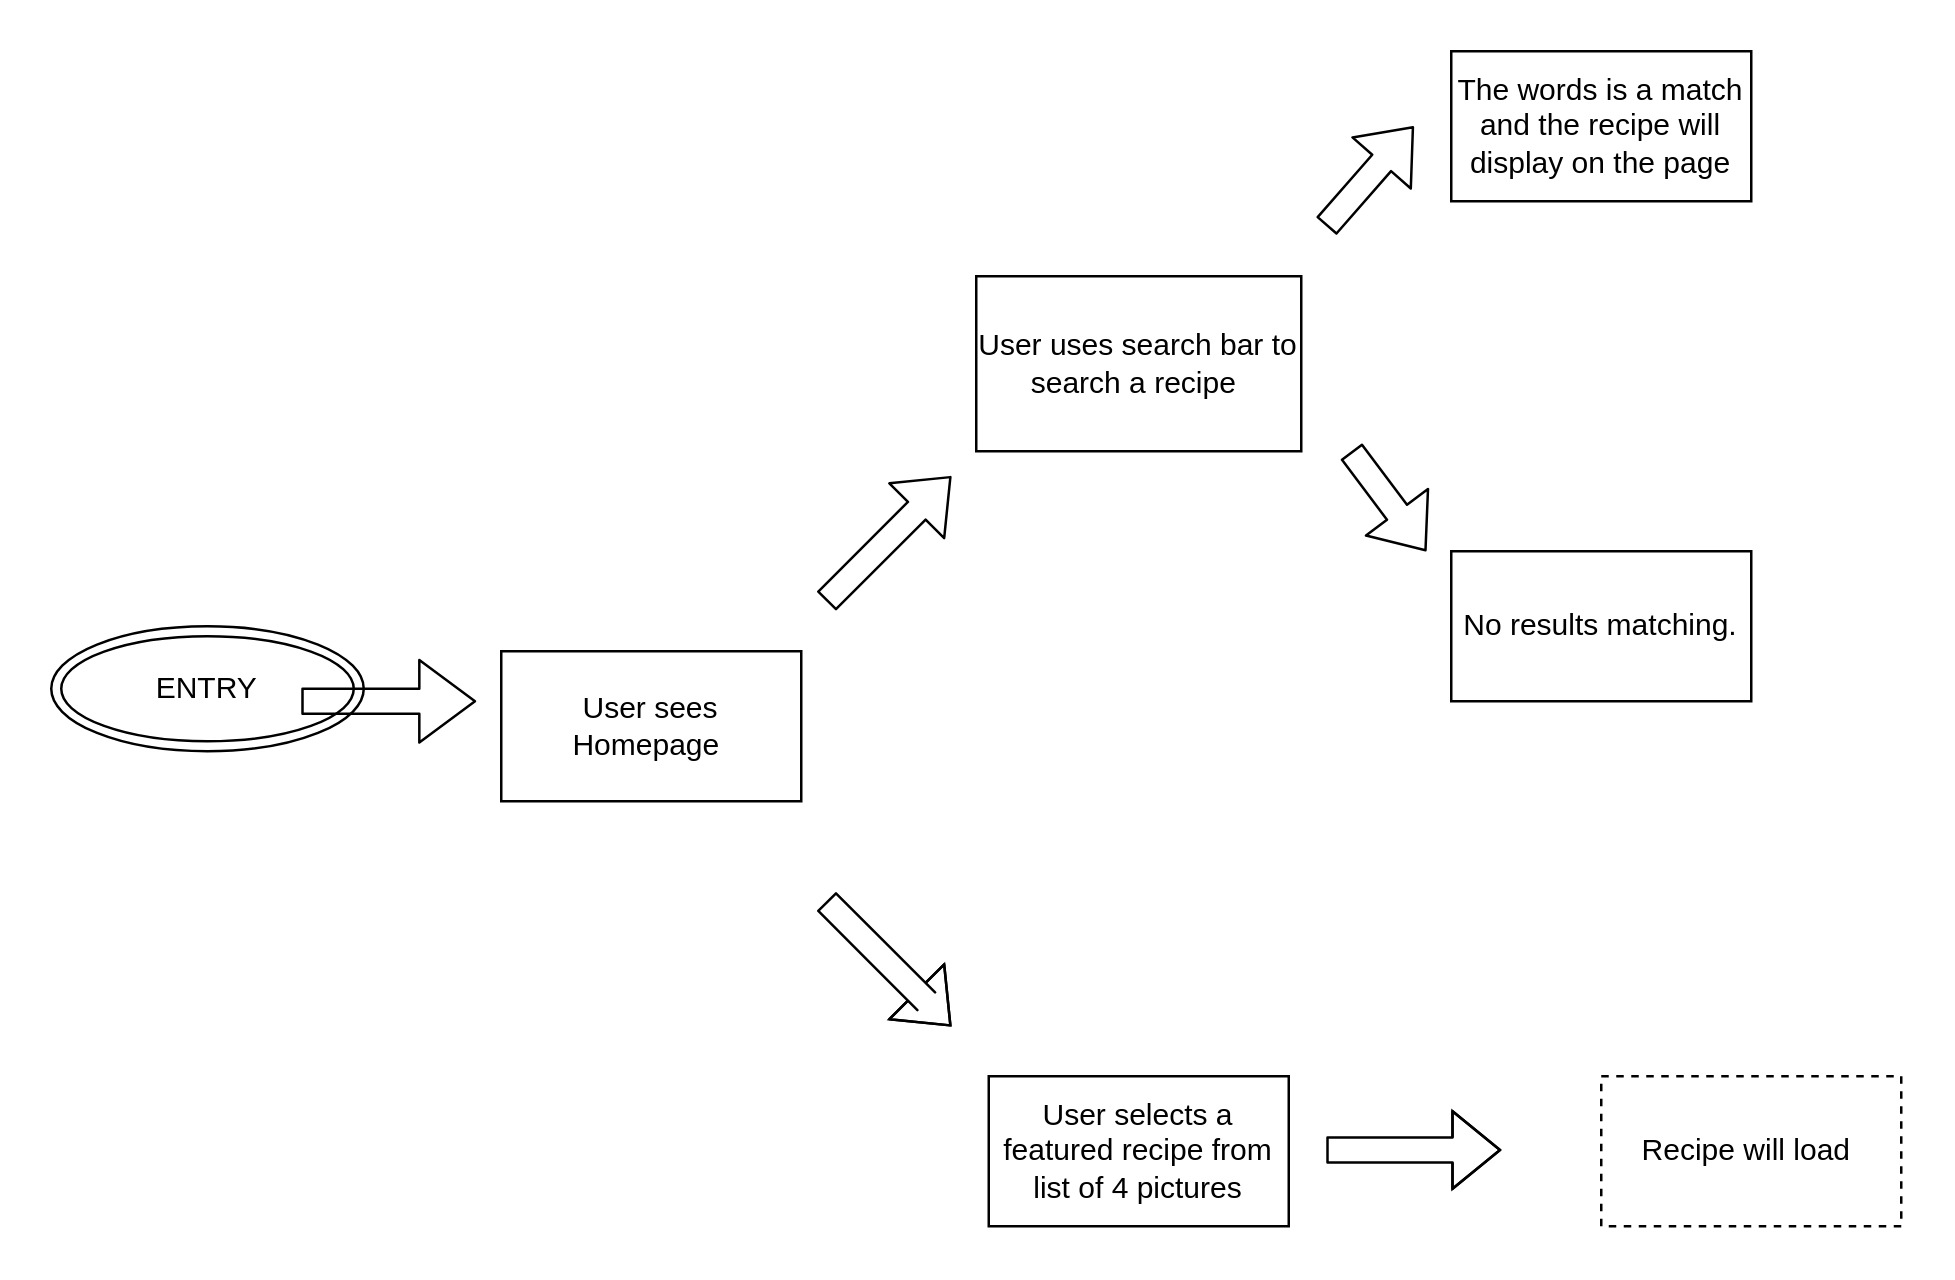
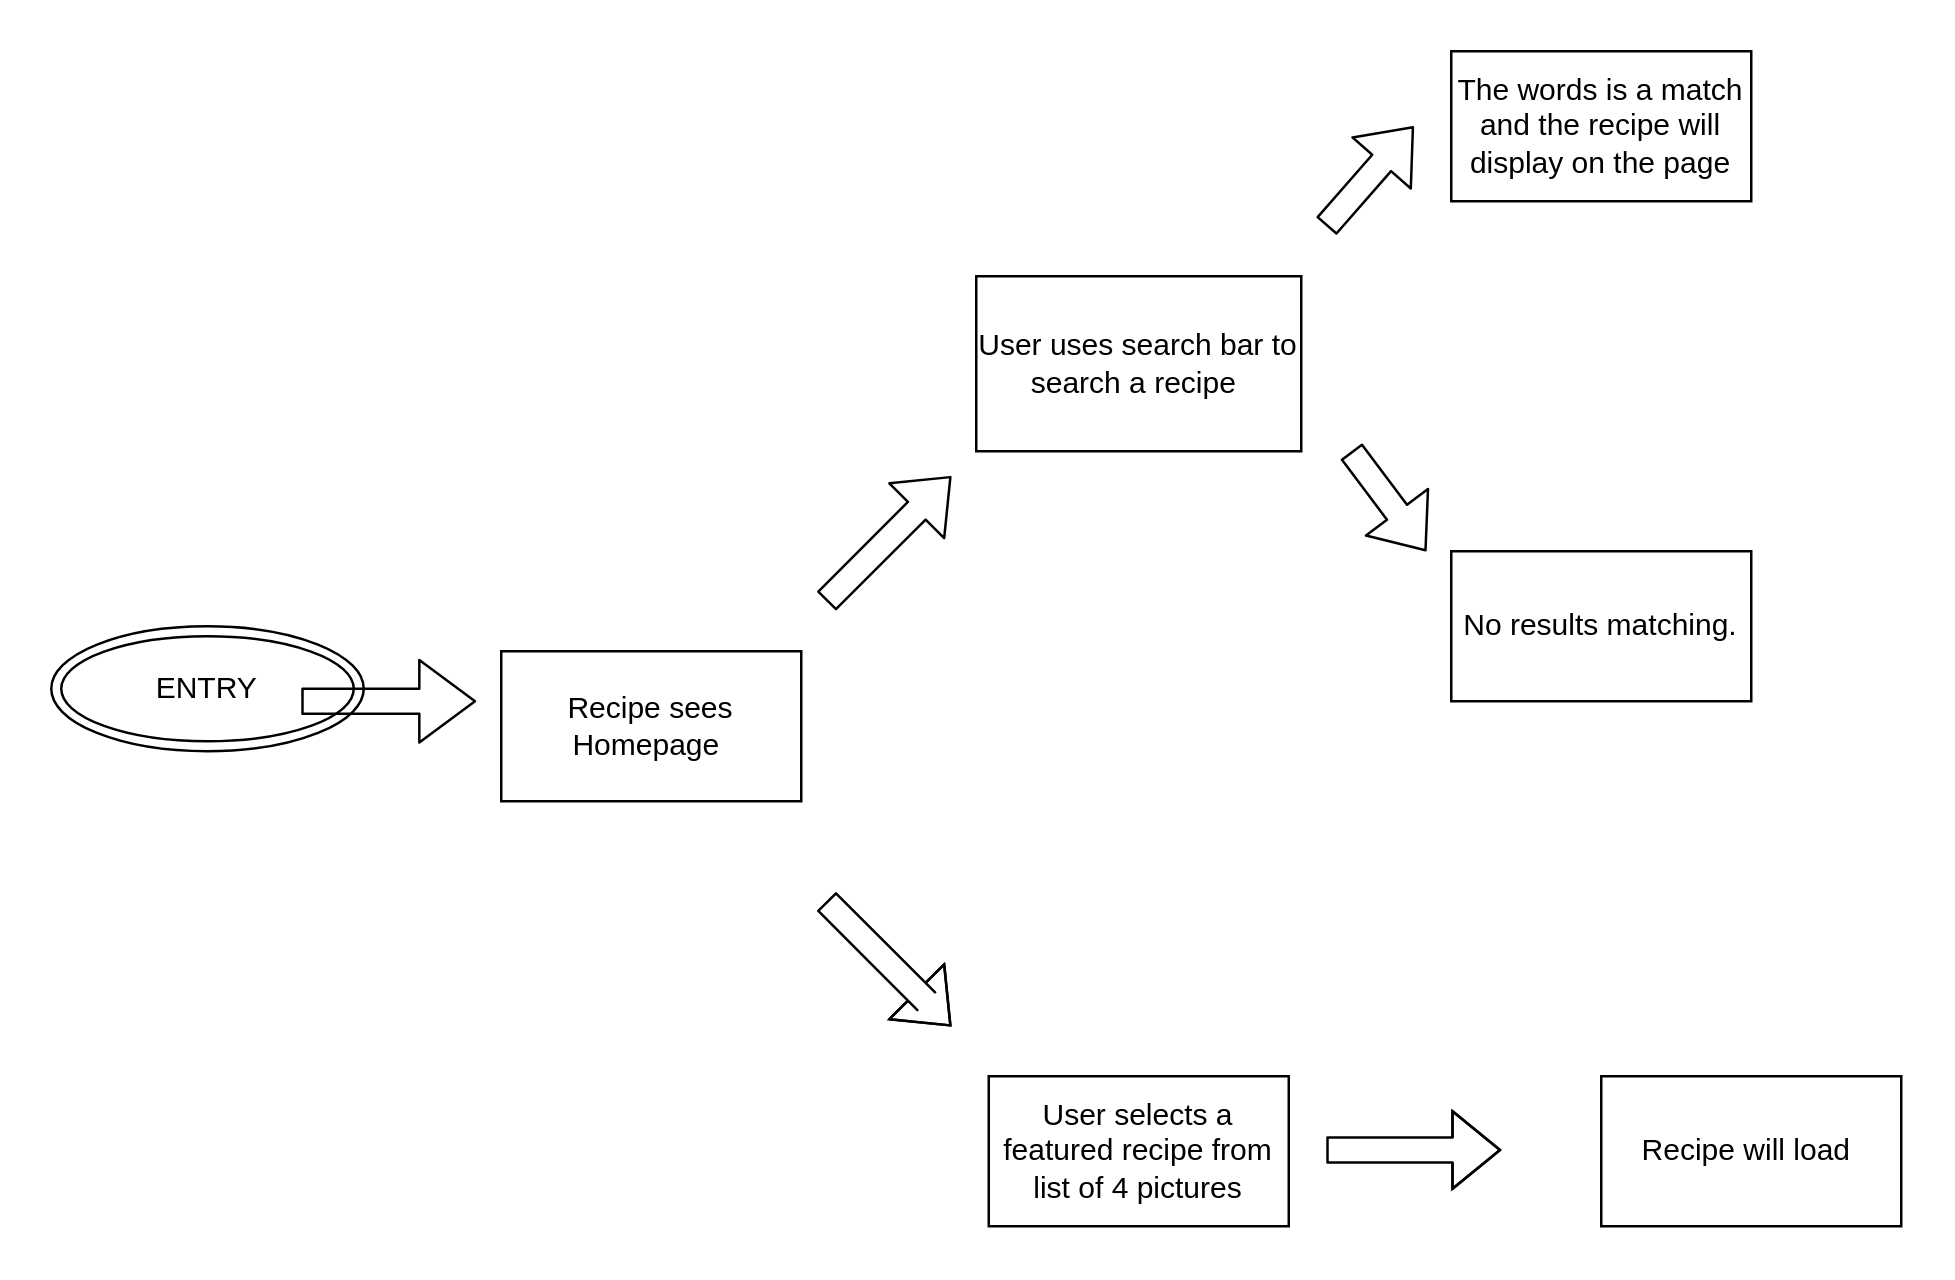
(651, 726) -> (651, 726)
(1751, 1151) -> (1751, 1151)
